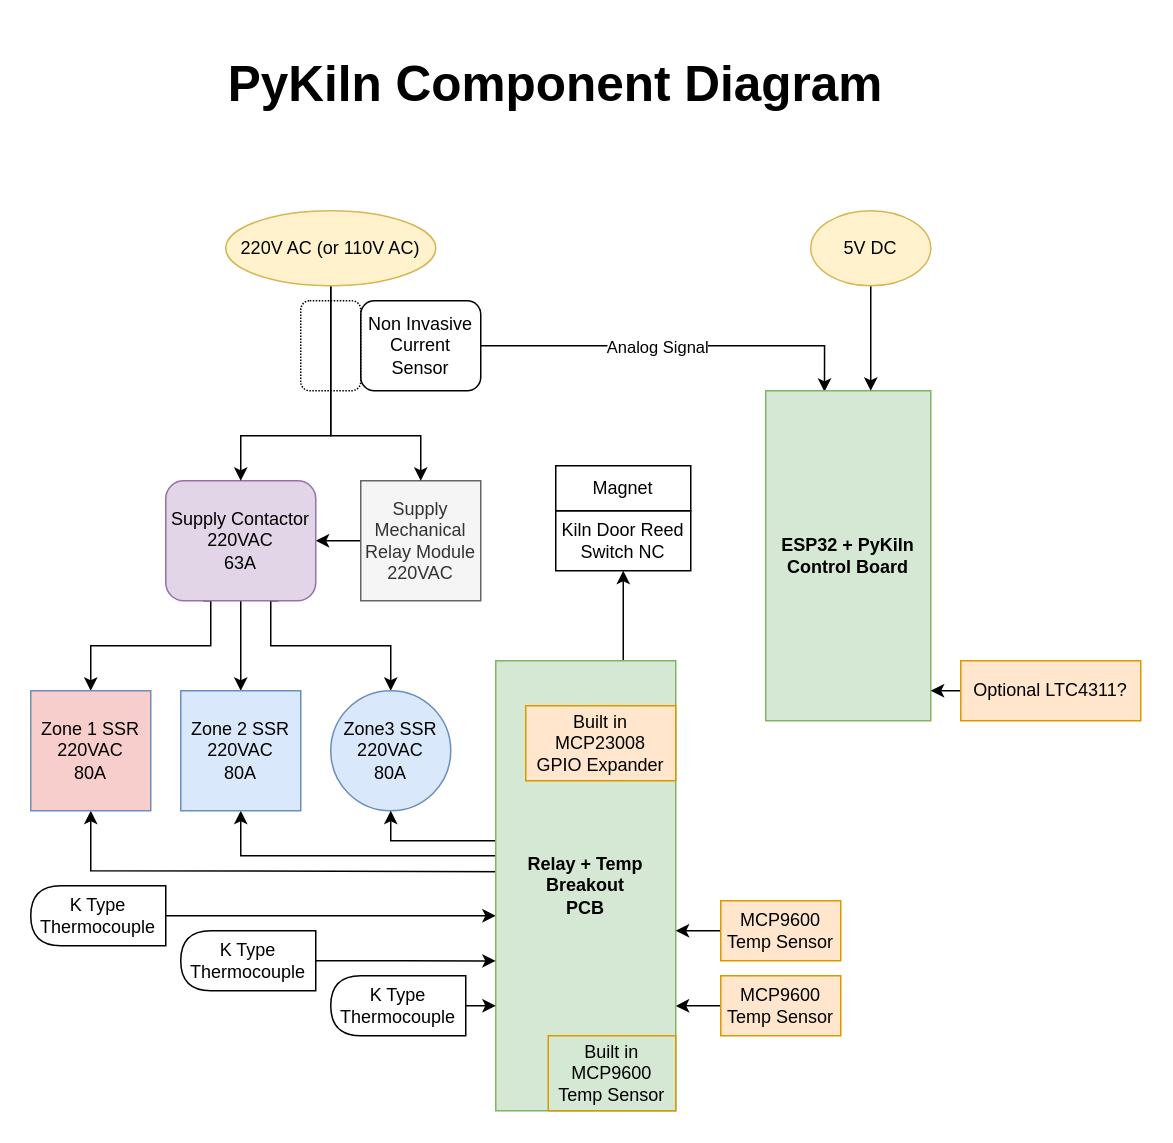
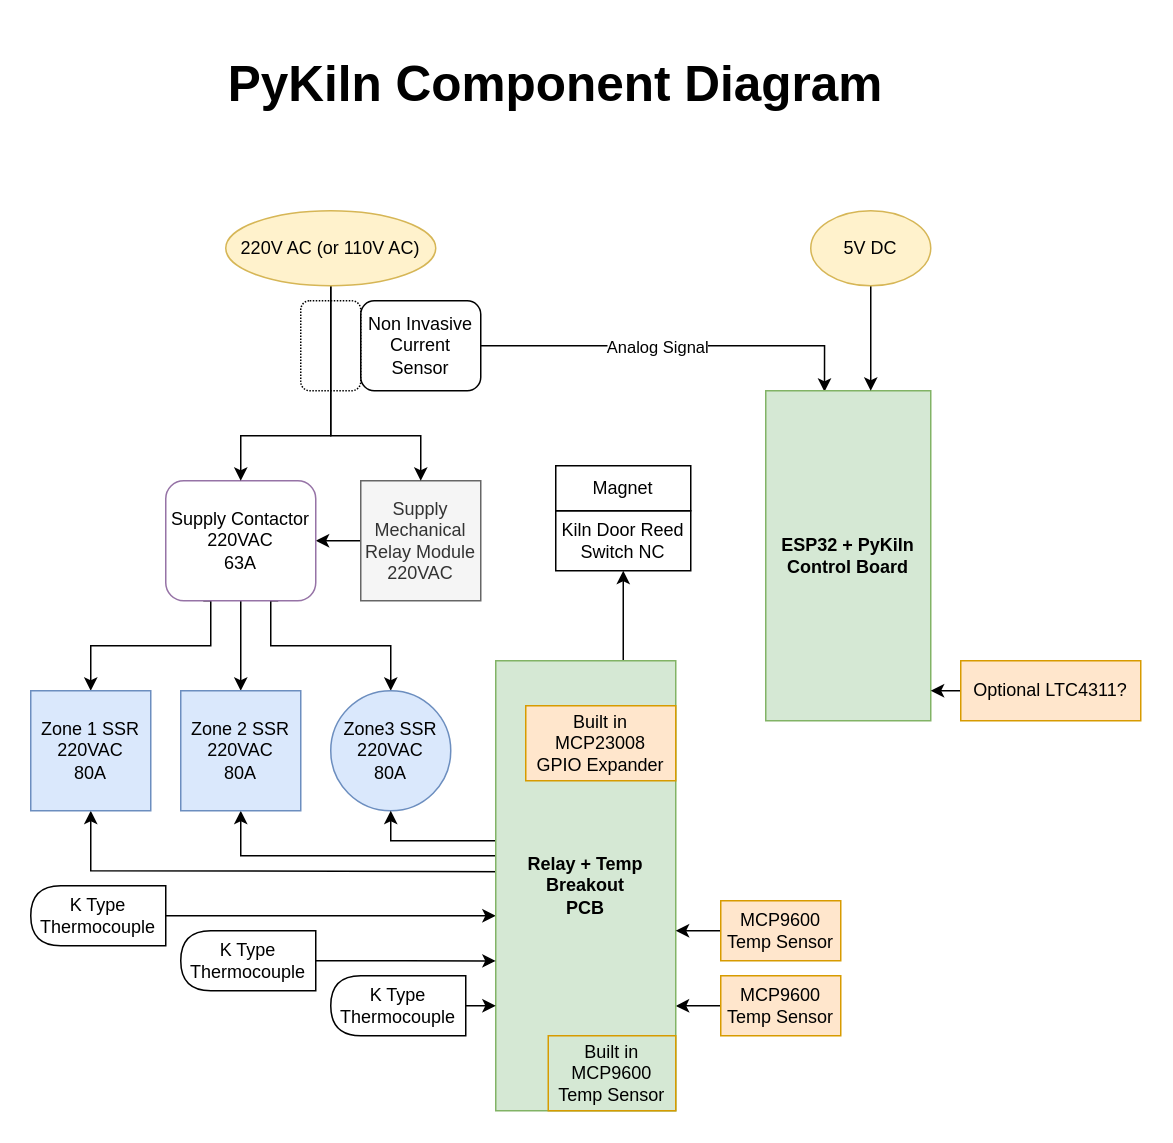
(241, 541) -> (241, 541)
(91, 751) -> (91, 751)
